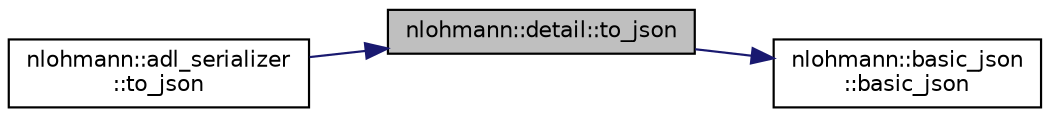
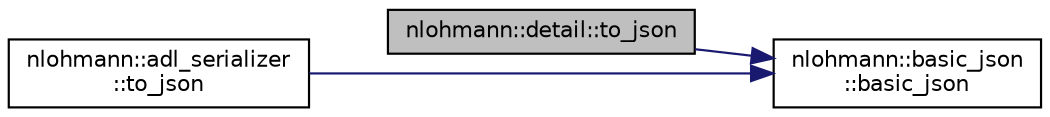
(338, 54) -> (530, 73)
